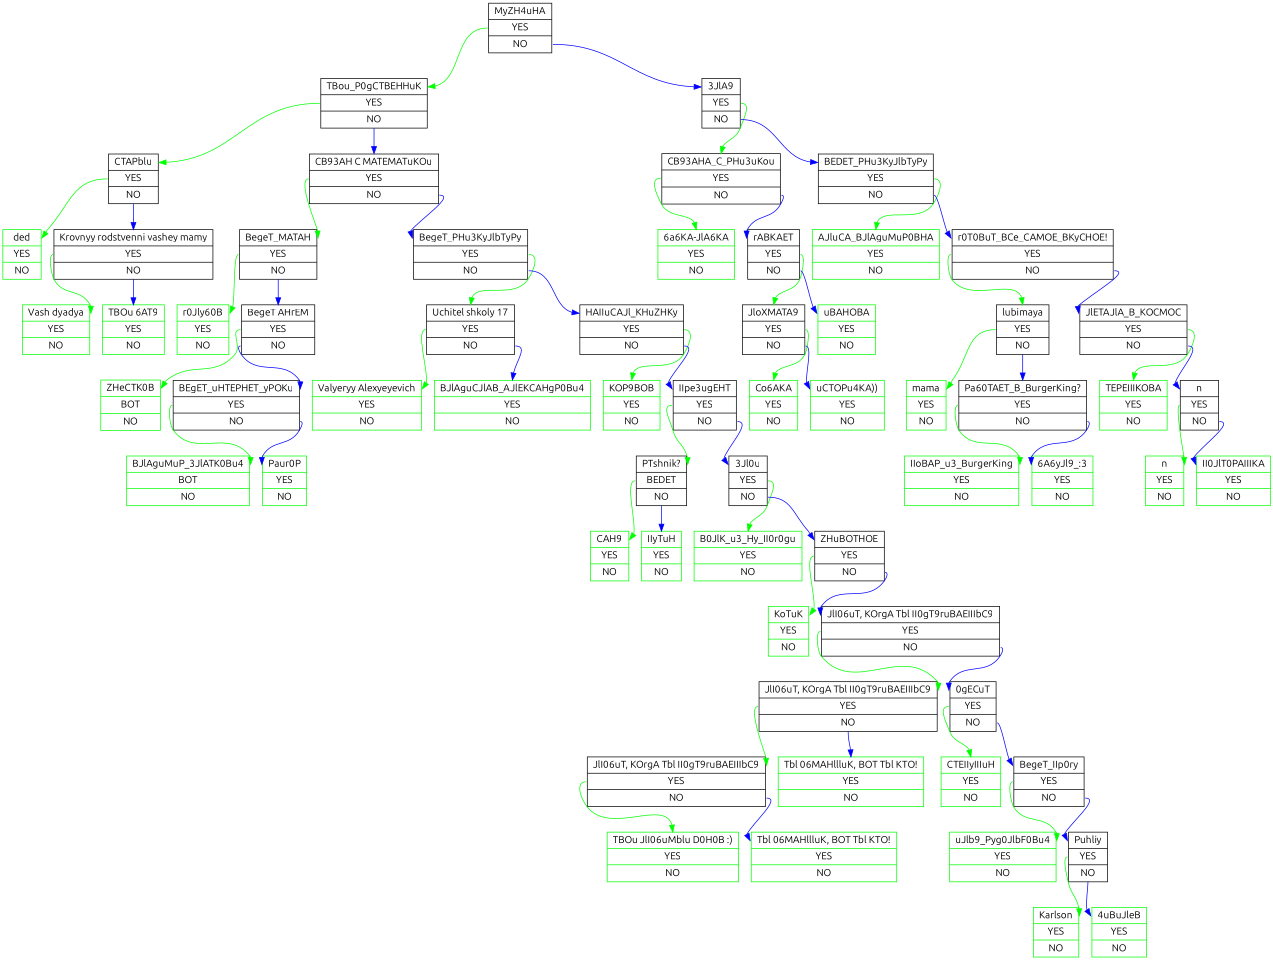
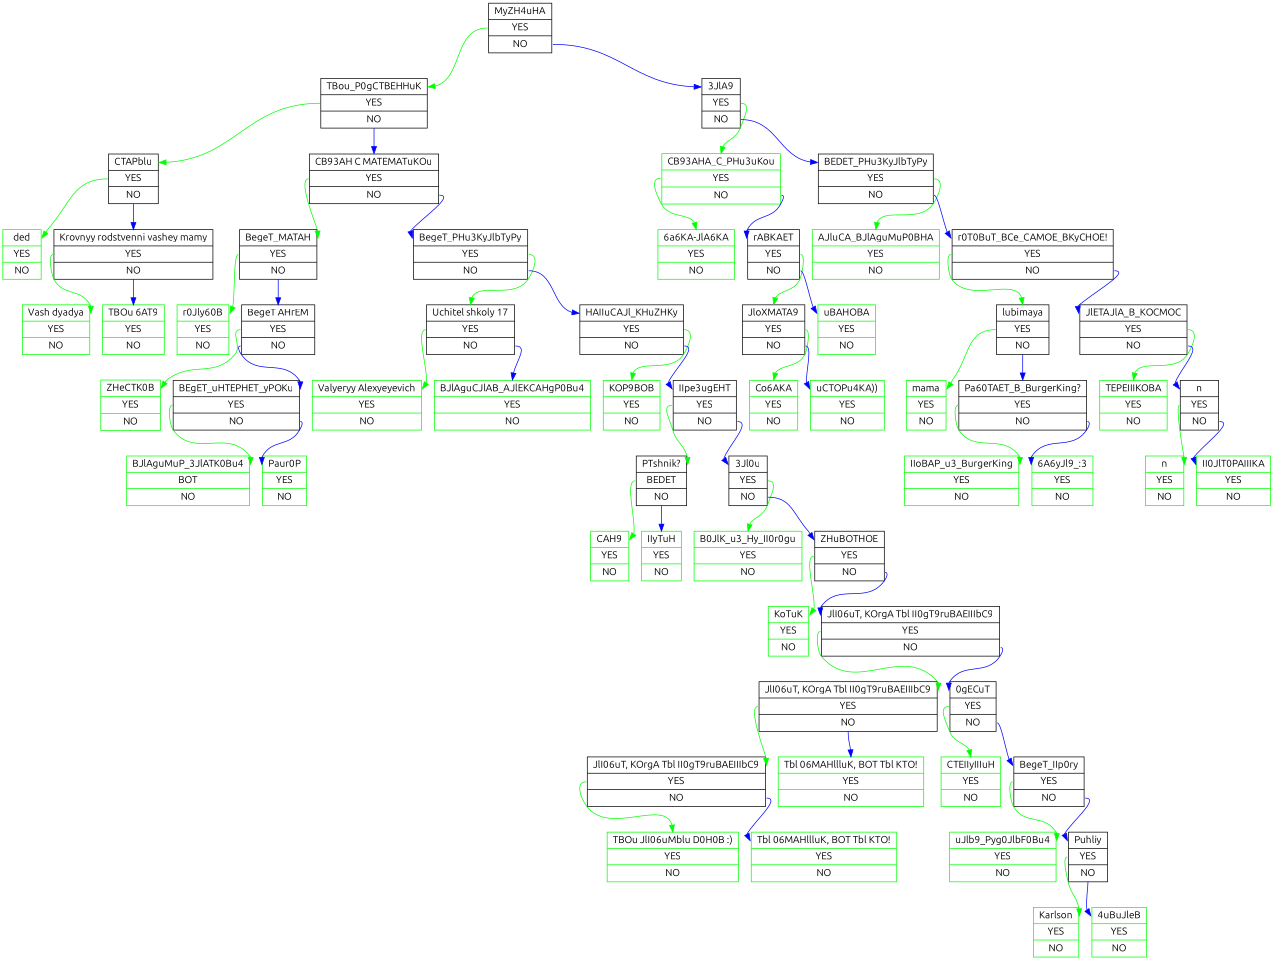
(721, 179) -> (721, 179)
(131, 405) -> (131, 405)
